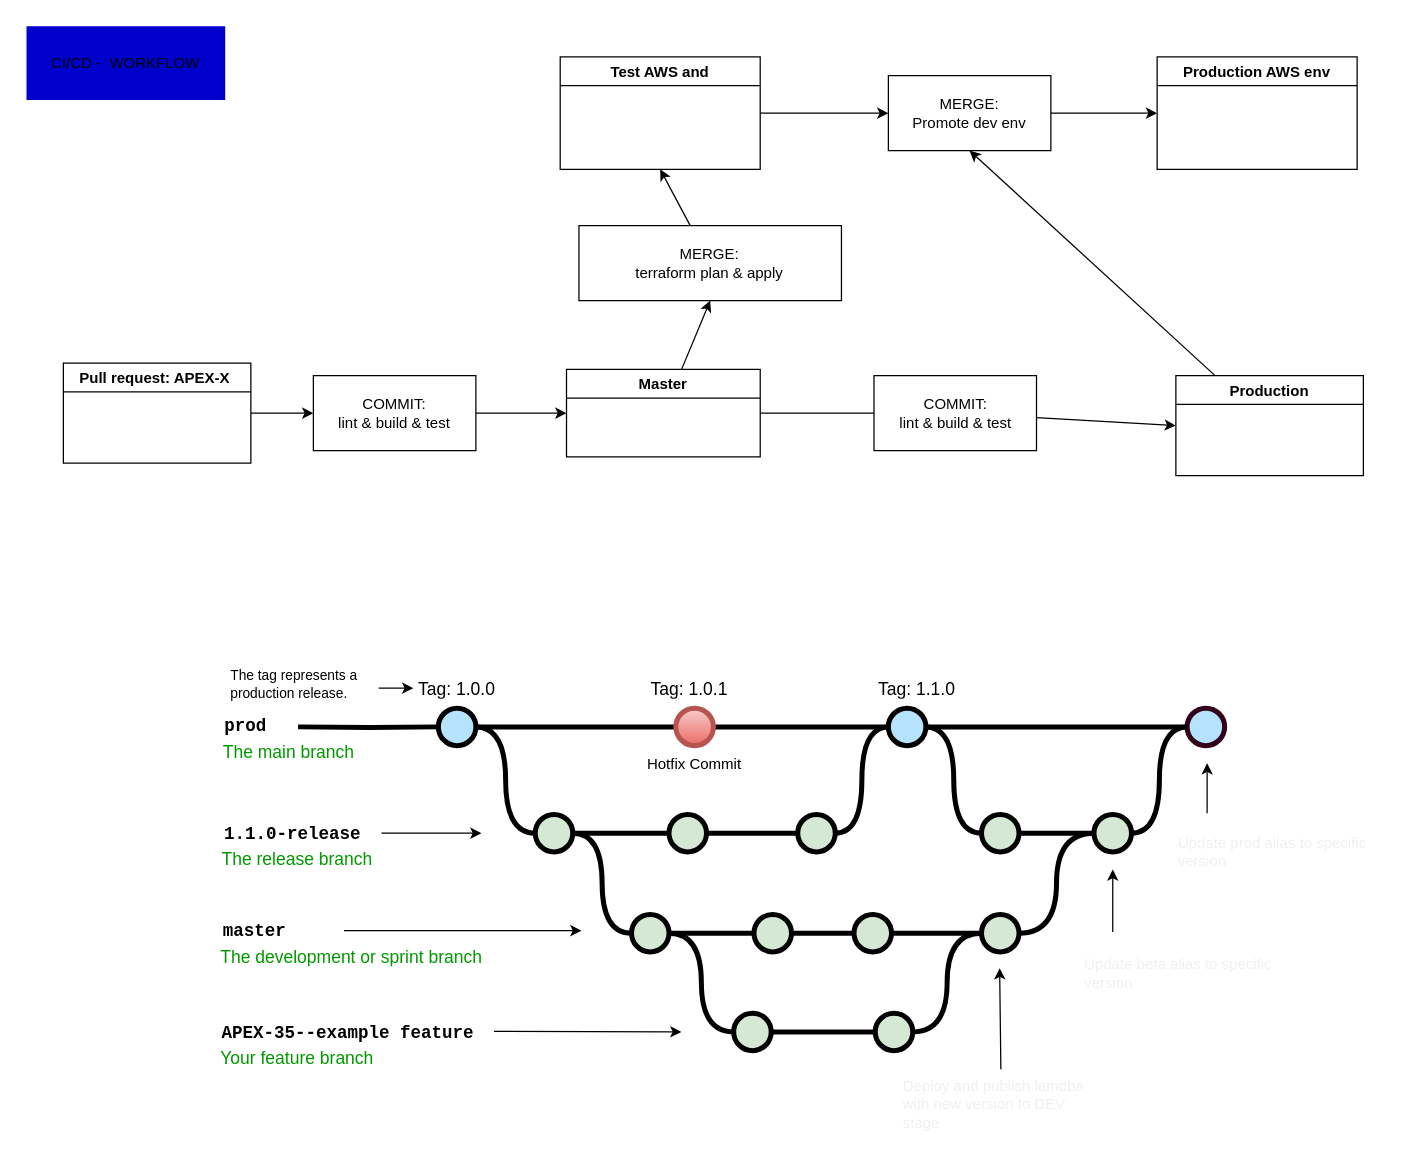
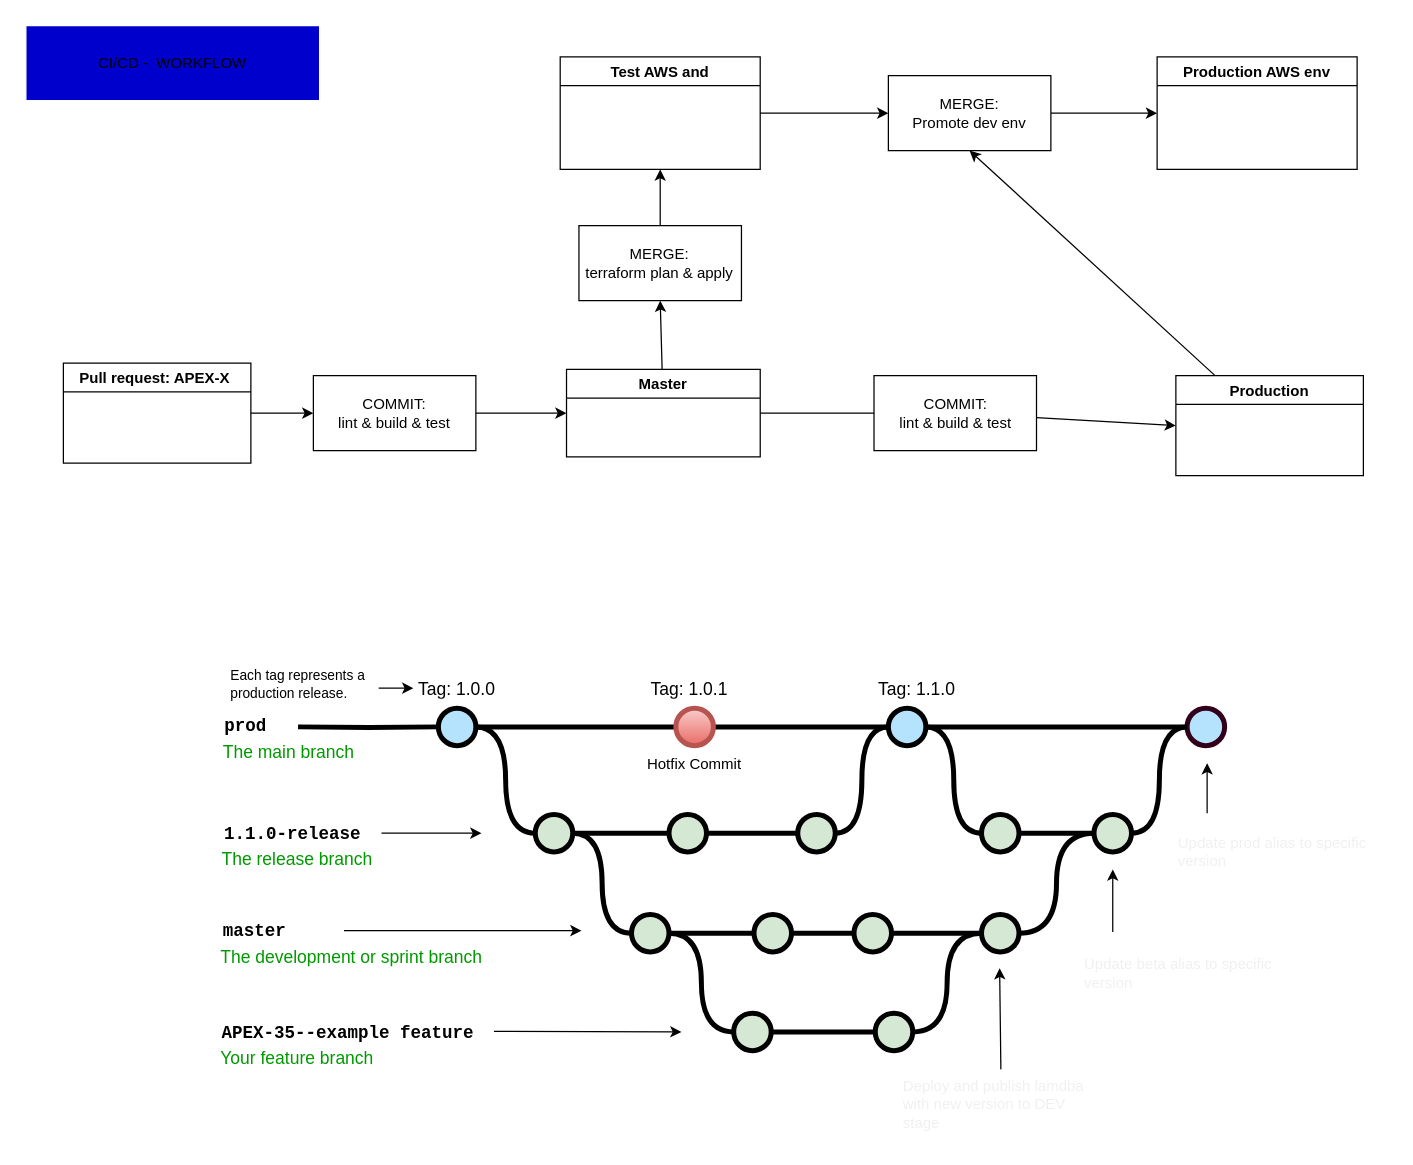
(126, 63) -> (173, 63)
(710, 263) -> (660, 263)
(304, 684) -> (304, 684)
